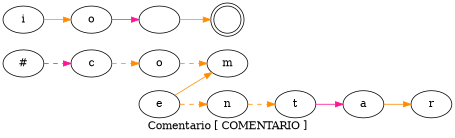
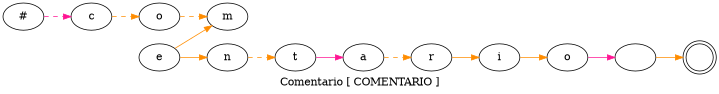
none -> (462, 57)
(190, 104) -> (190, 57)
(394, 104) -> (394, 57)
